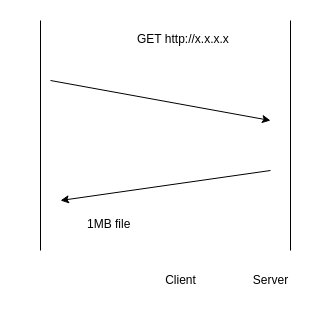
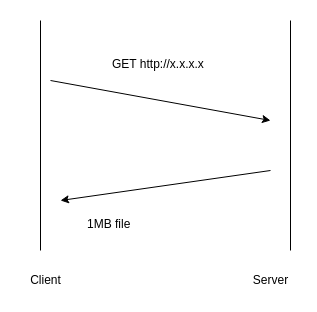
(201, 41) -> (176, 66)
(181, 281) -> (46, 281)
